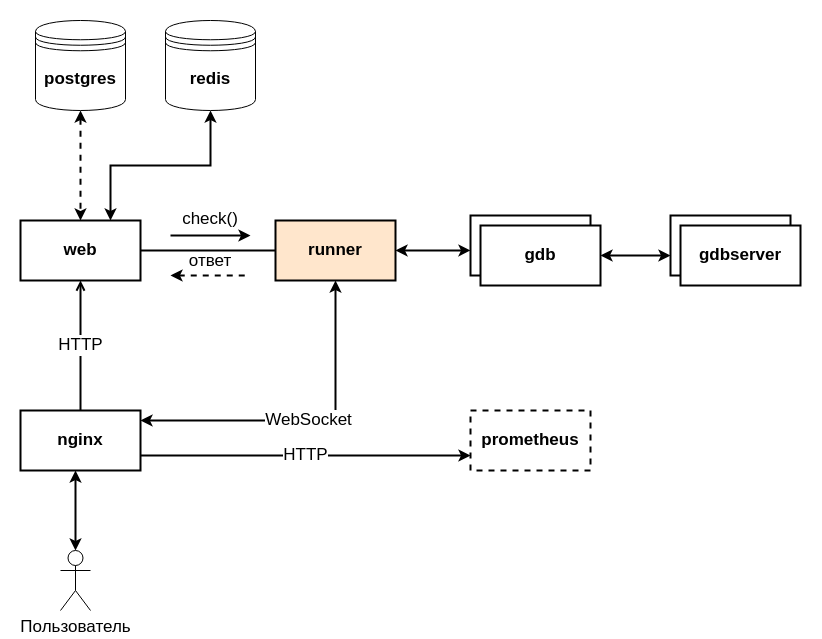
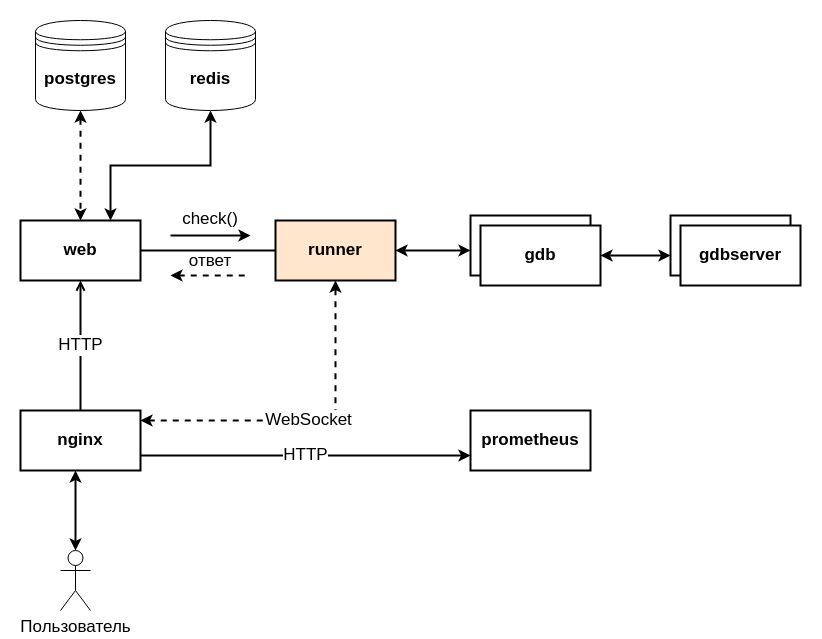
(336, 353) -> (336, 353)
(531, 441) -> (531, 441)
